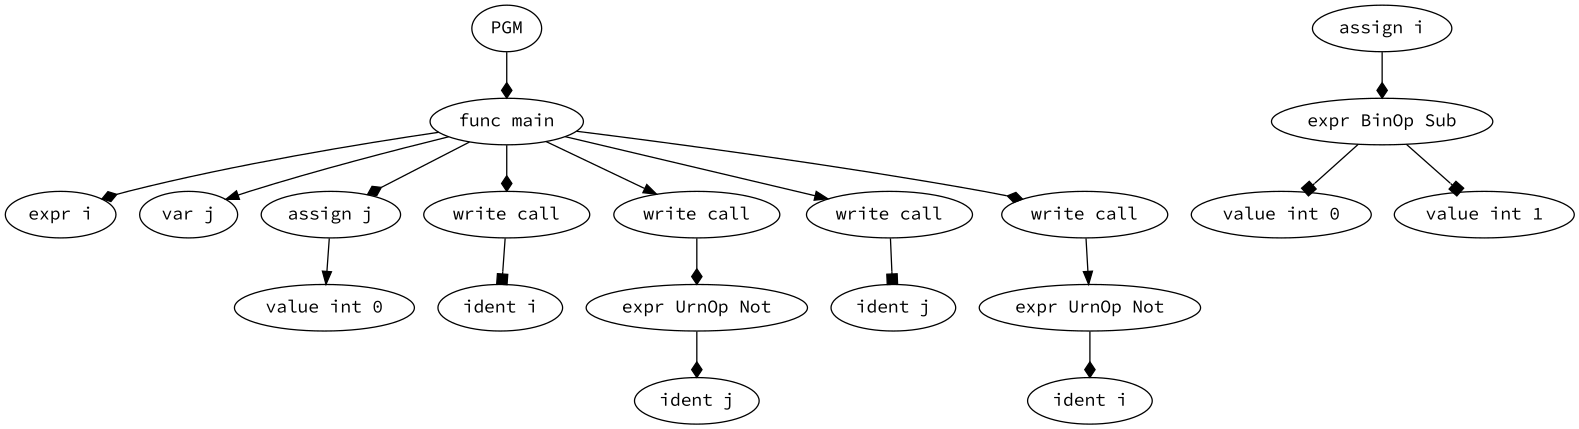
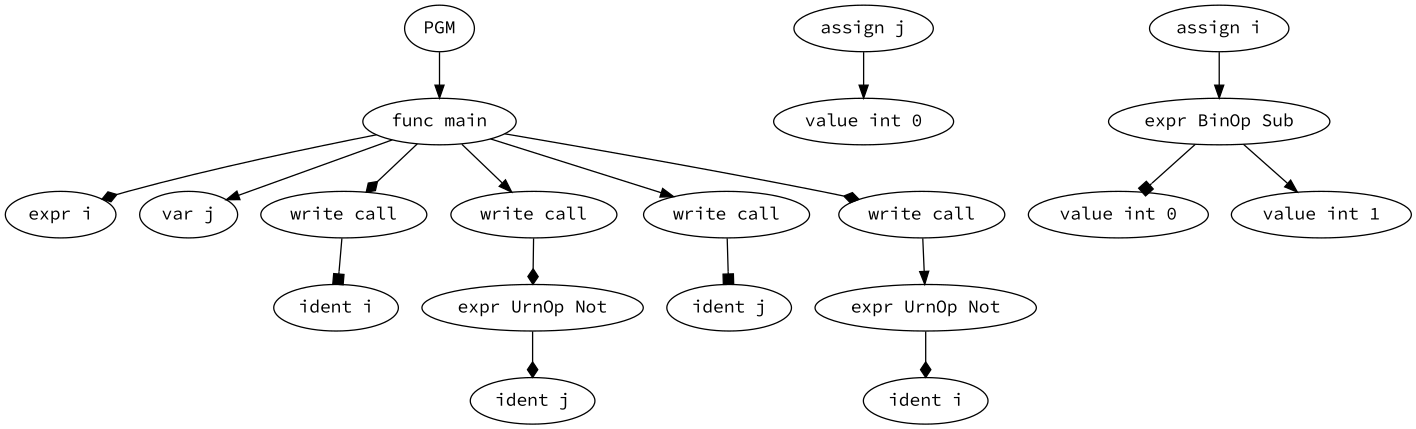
(507, 67) -> (440, 69)
(1382, 67) -> (1219, 69)
(1428, 164) -> (1265, 164)
(425, 165) -> none
